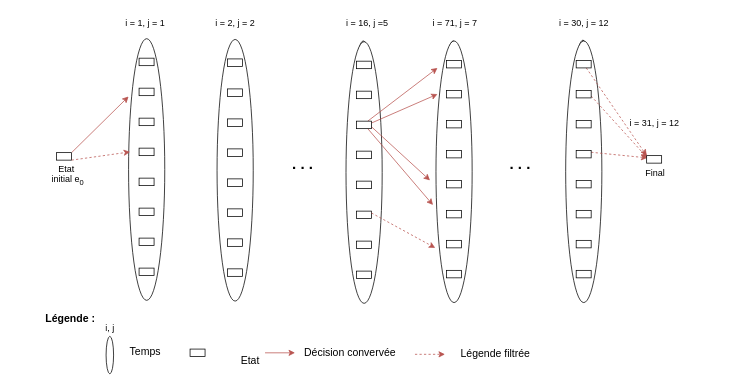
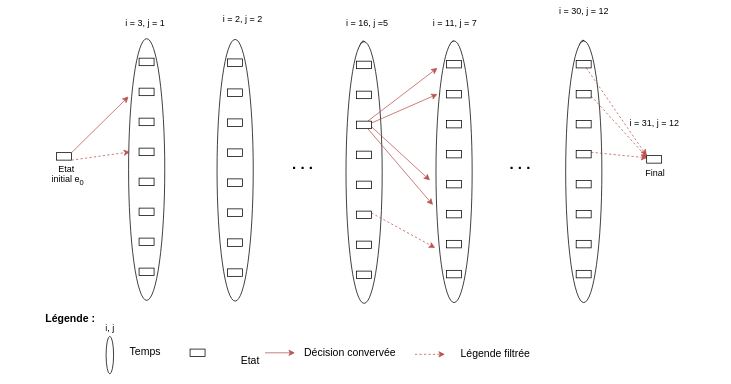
(146, 23) -> (146, 23)
(235, 23) -> (243, 19)
(455, 23) -> (455, 23)
(584, 23) -> (584, 12)
